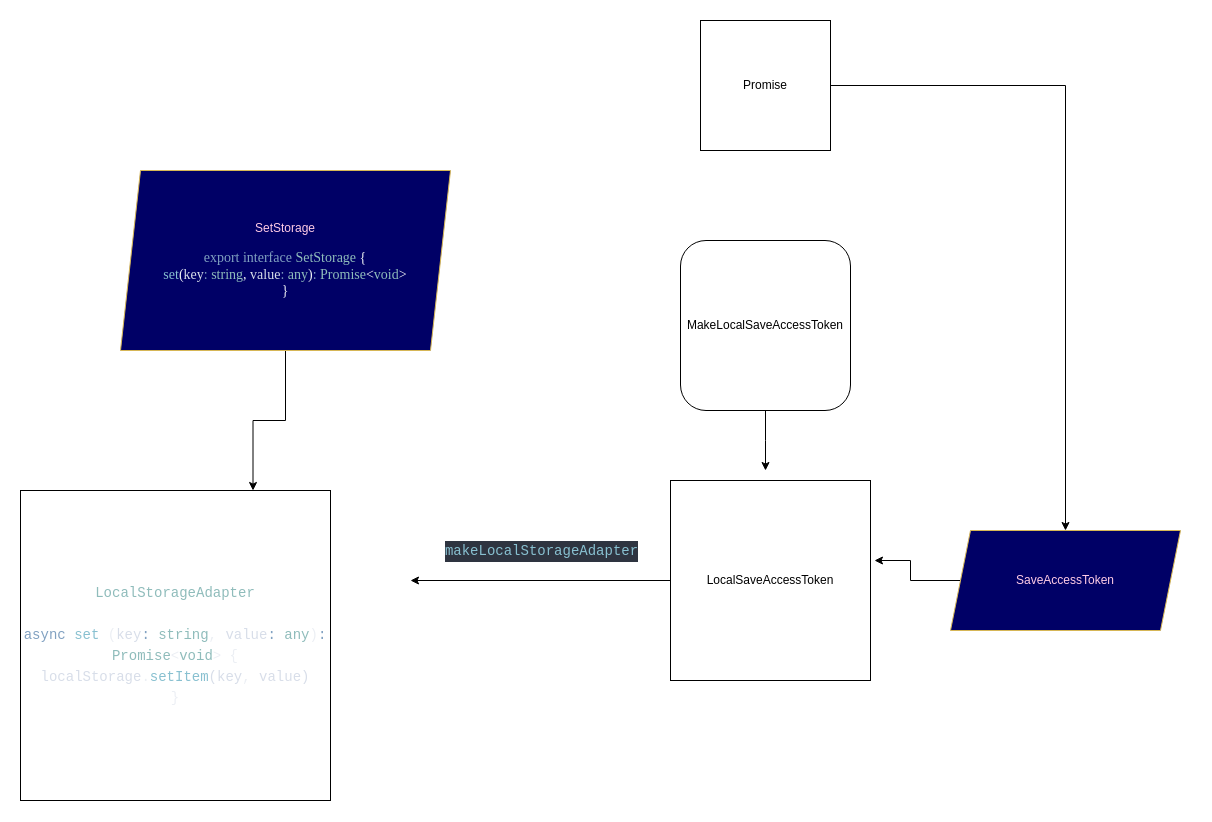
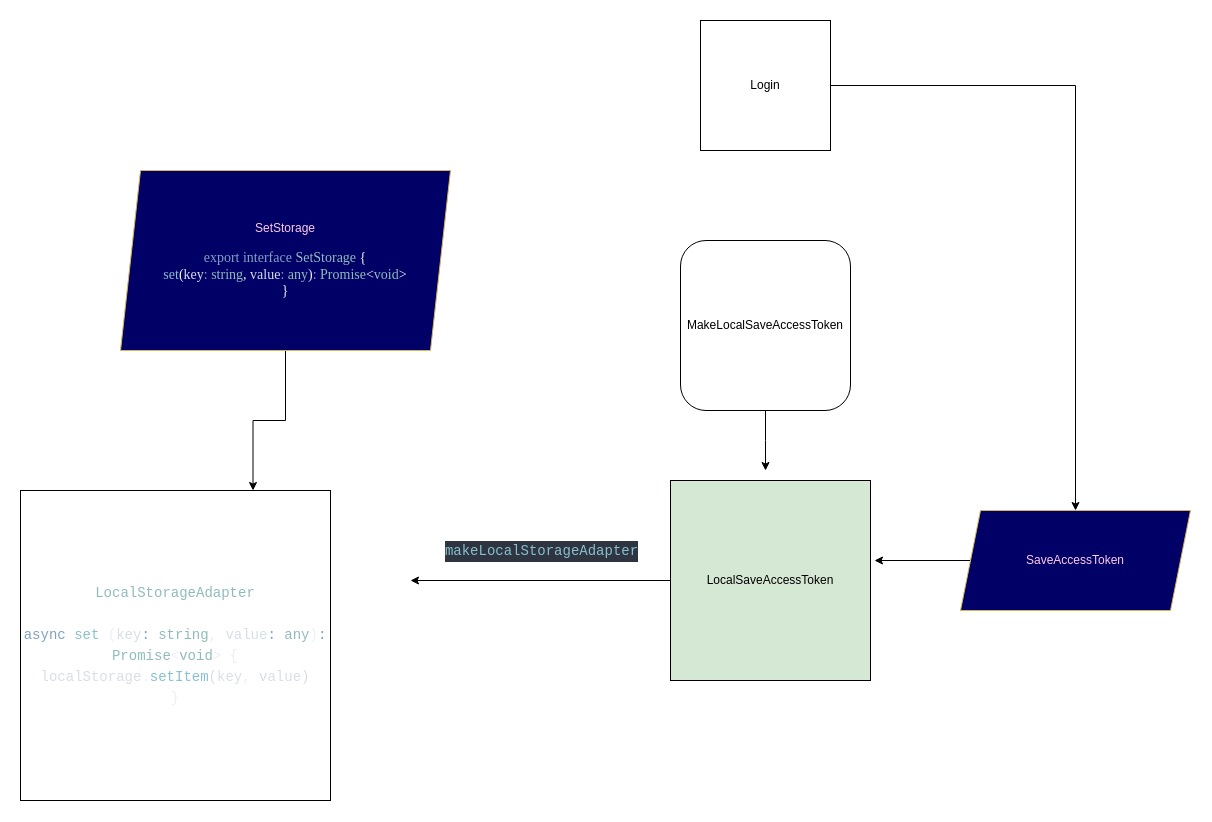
(766, 86) -> (766, 86)
(771, 581) -> (771, 581)
(1066, 581) -> (1076, 561)
